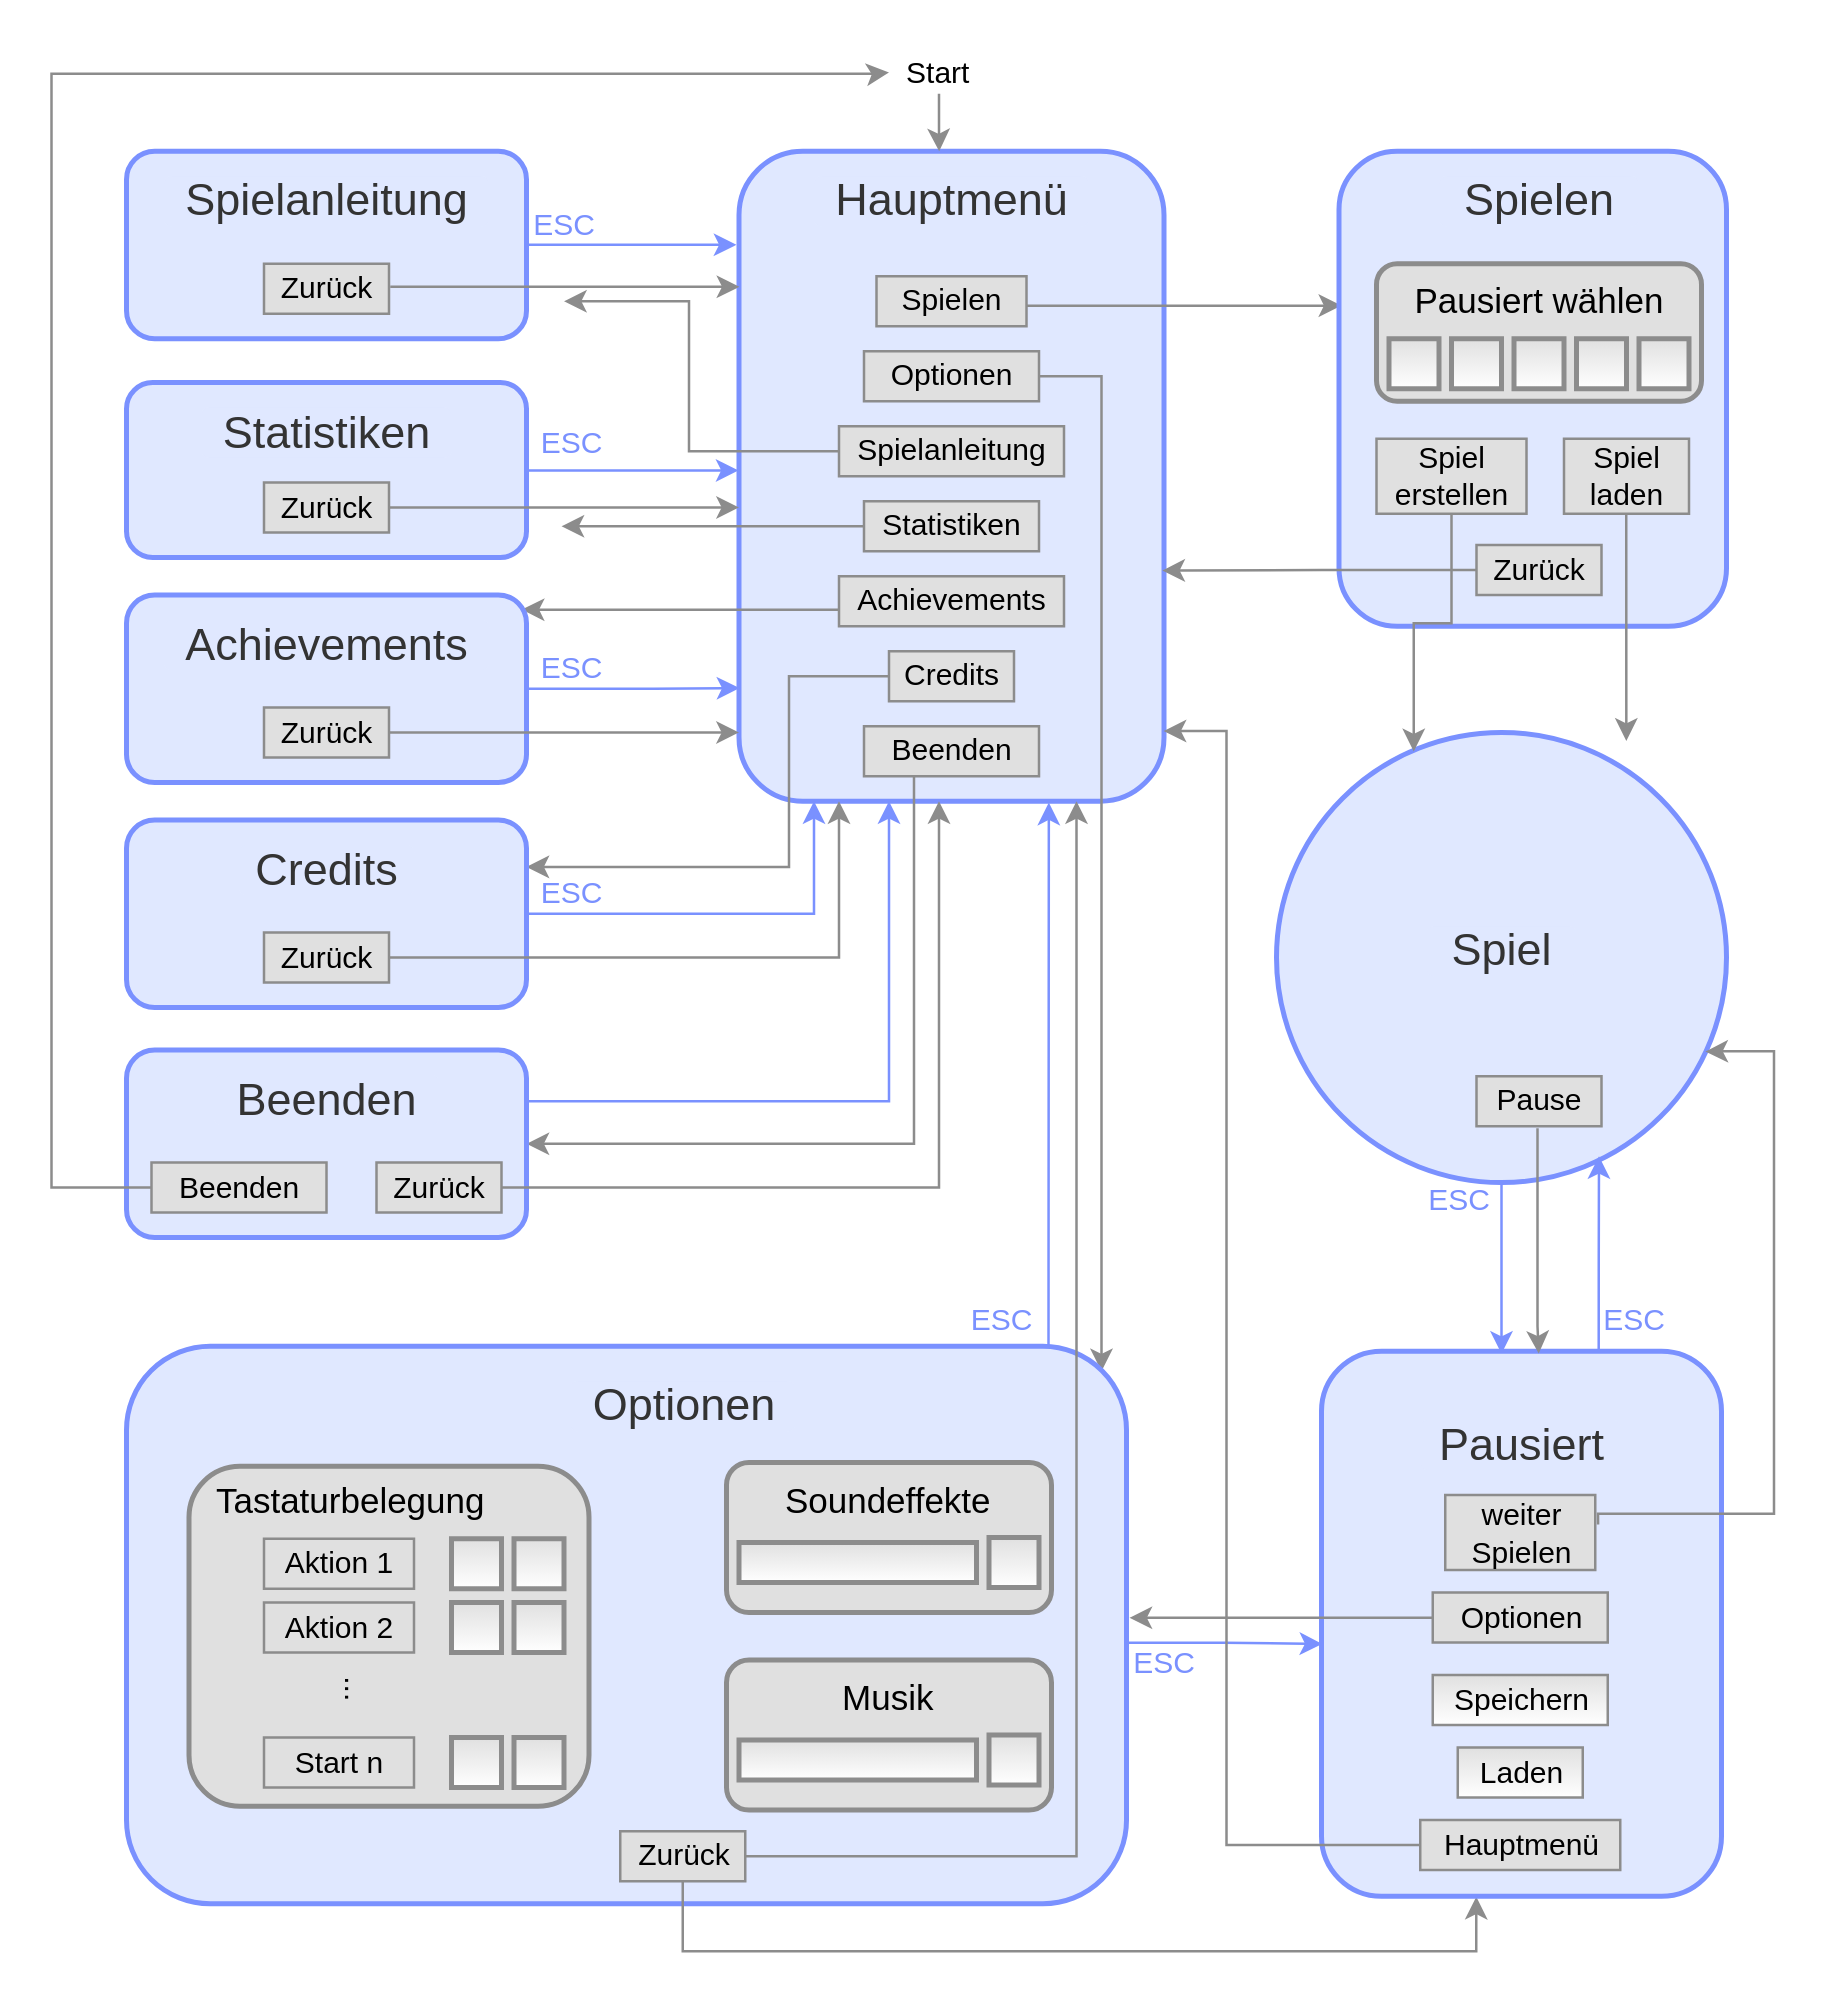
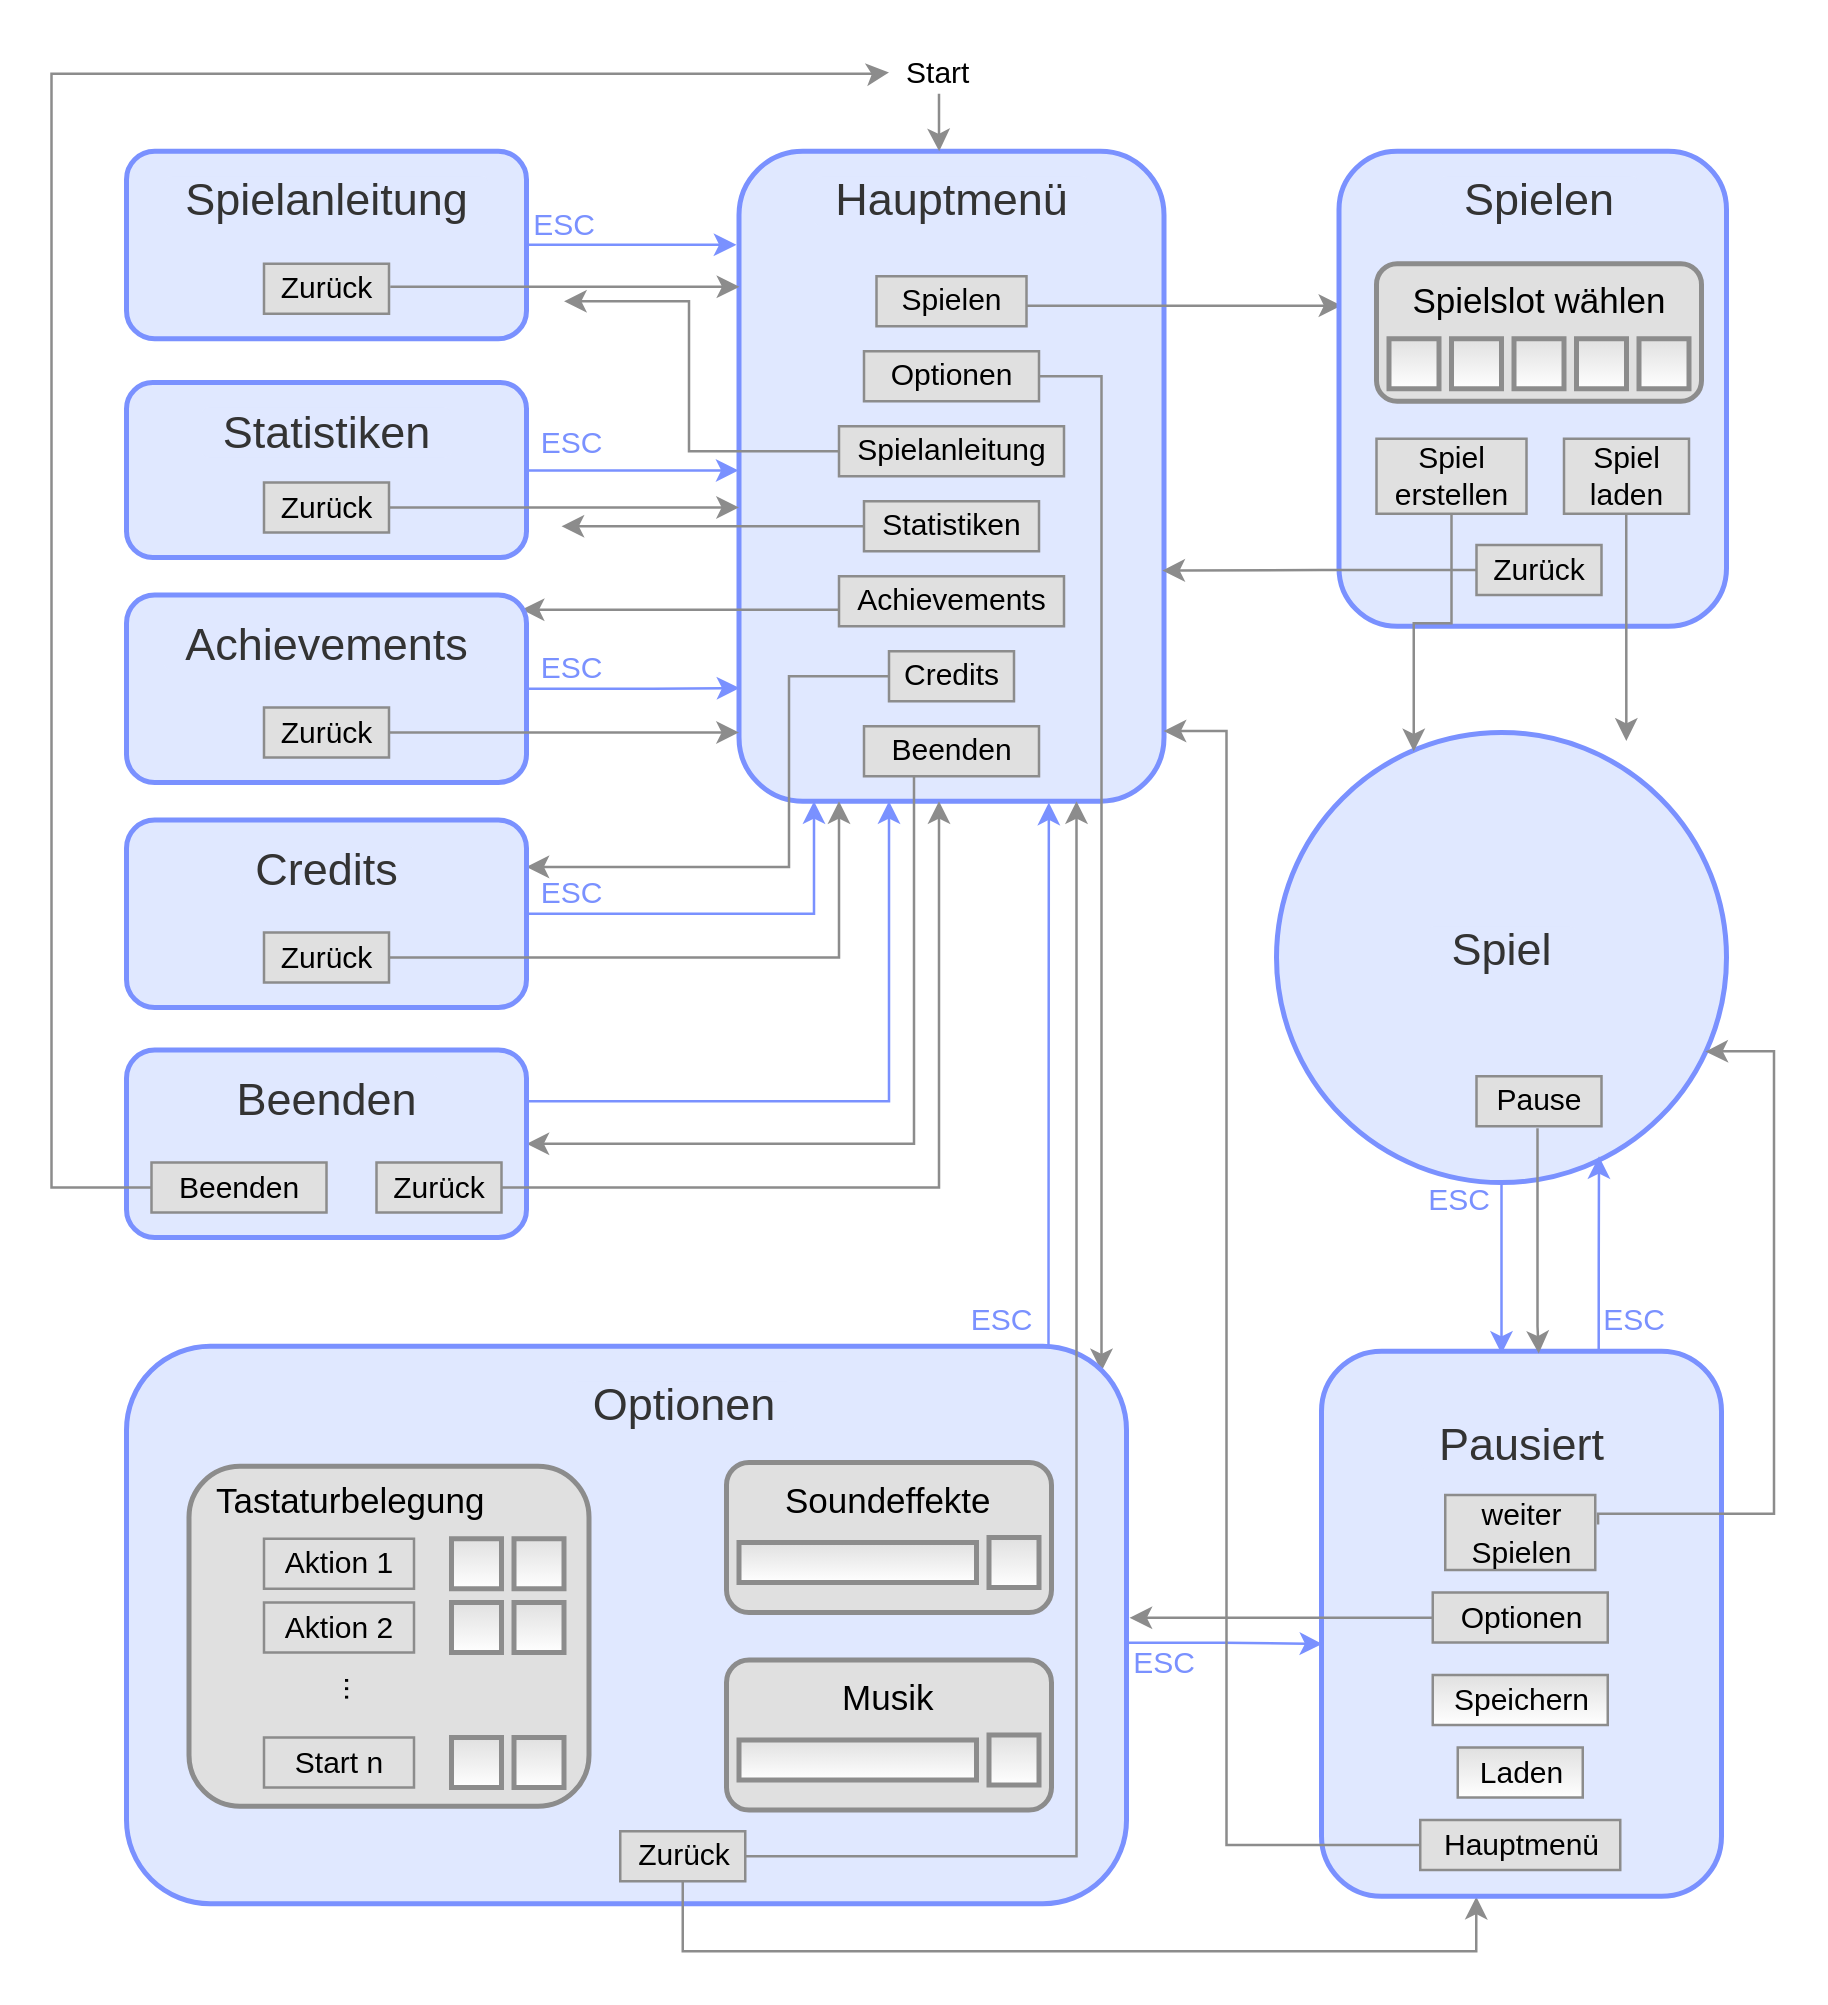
(1540, 301) -> (1540, 301)
